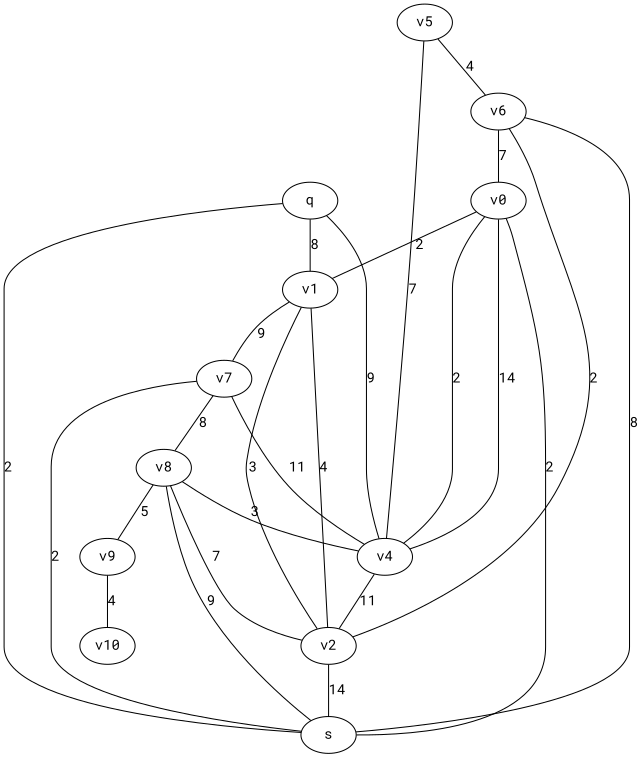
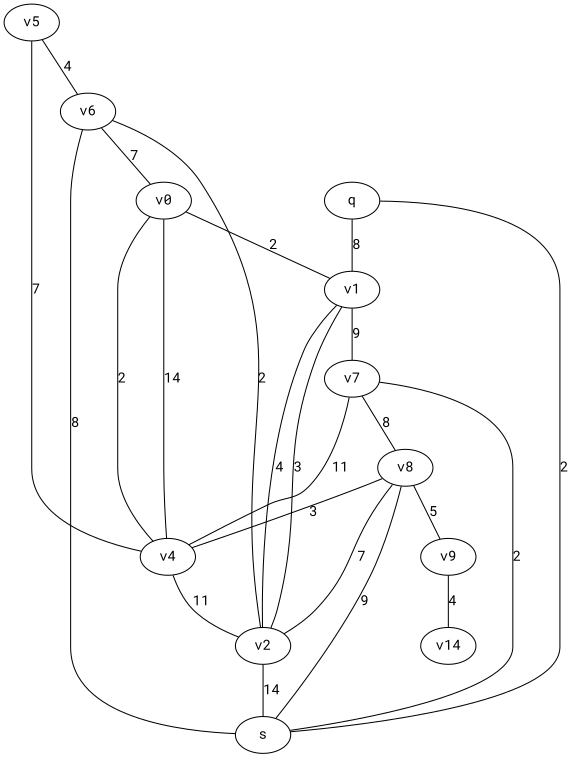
(366, 372) -> none
(546, 545) -> none
(107, 646) -> (448, 646)
